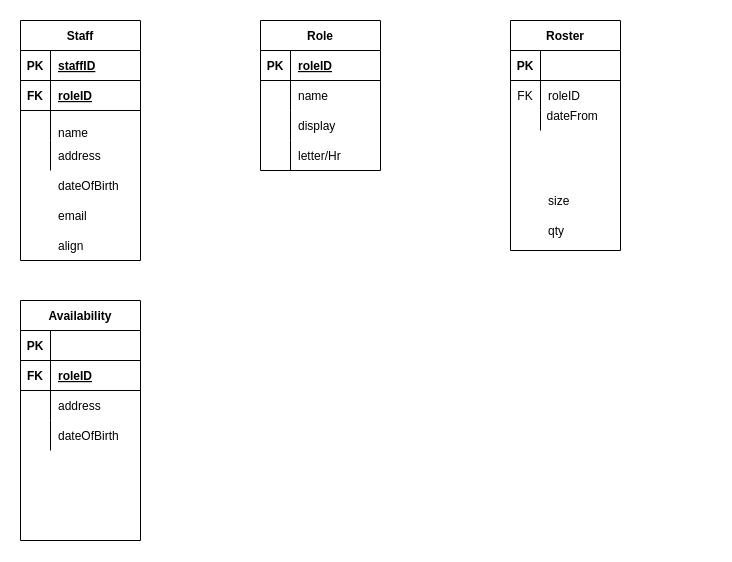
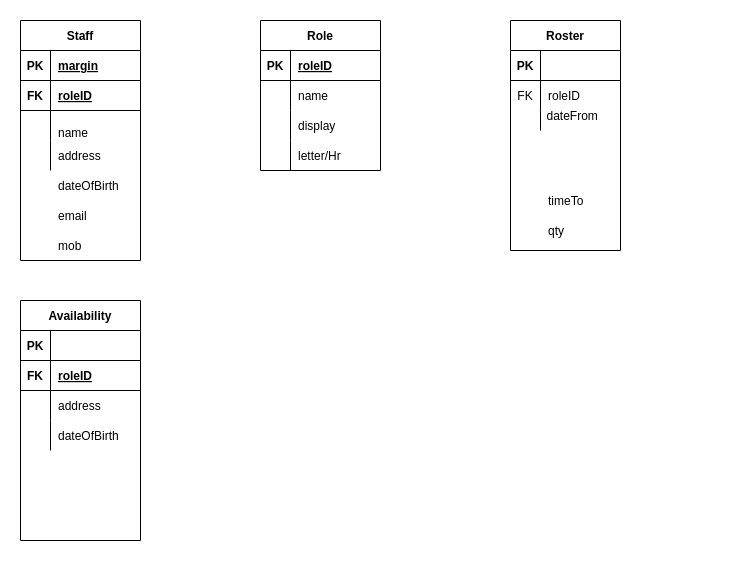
(82, 66) -> (77, 66)
(560, 201) -> (567, 201)
(72, 246) -> (68, 246)
